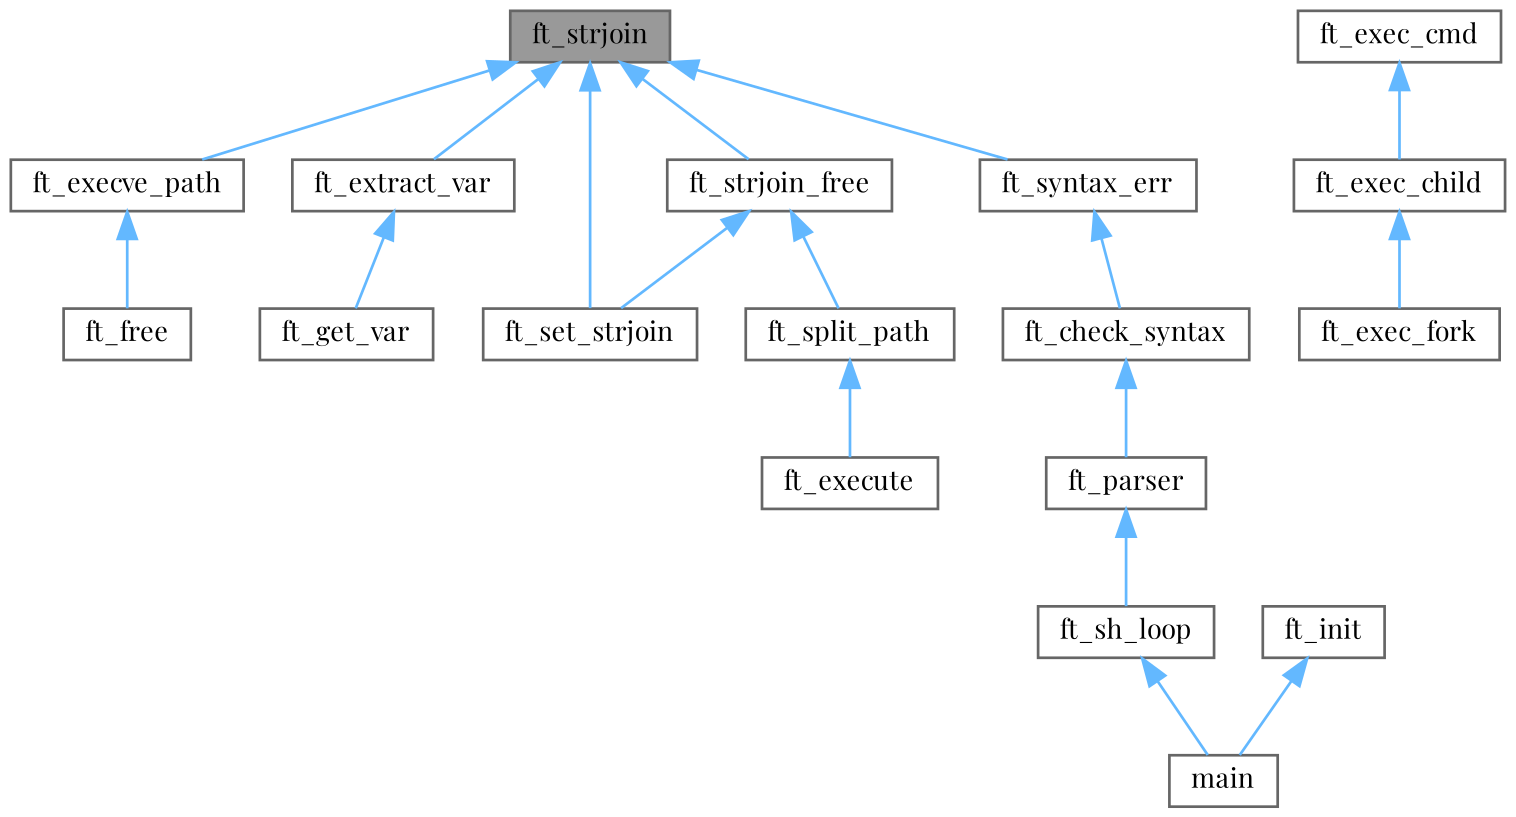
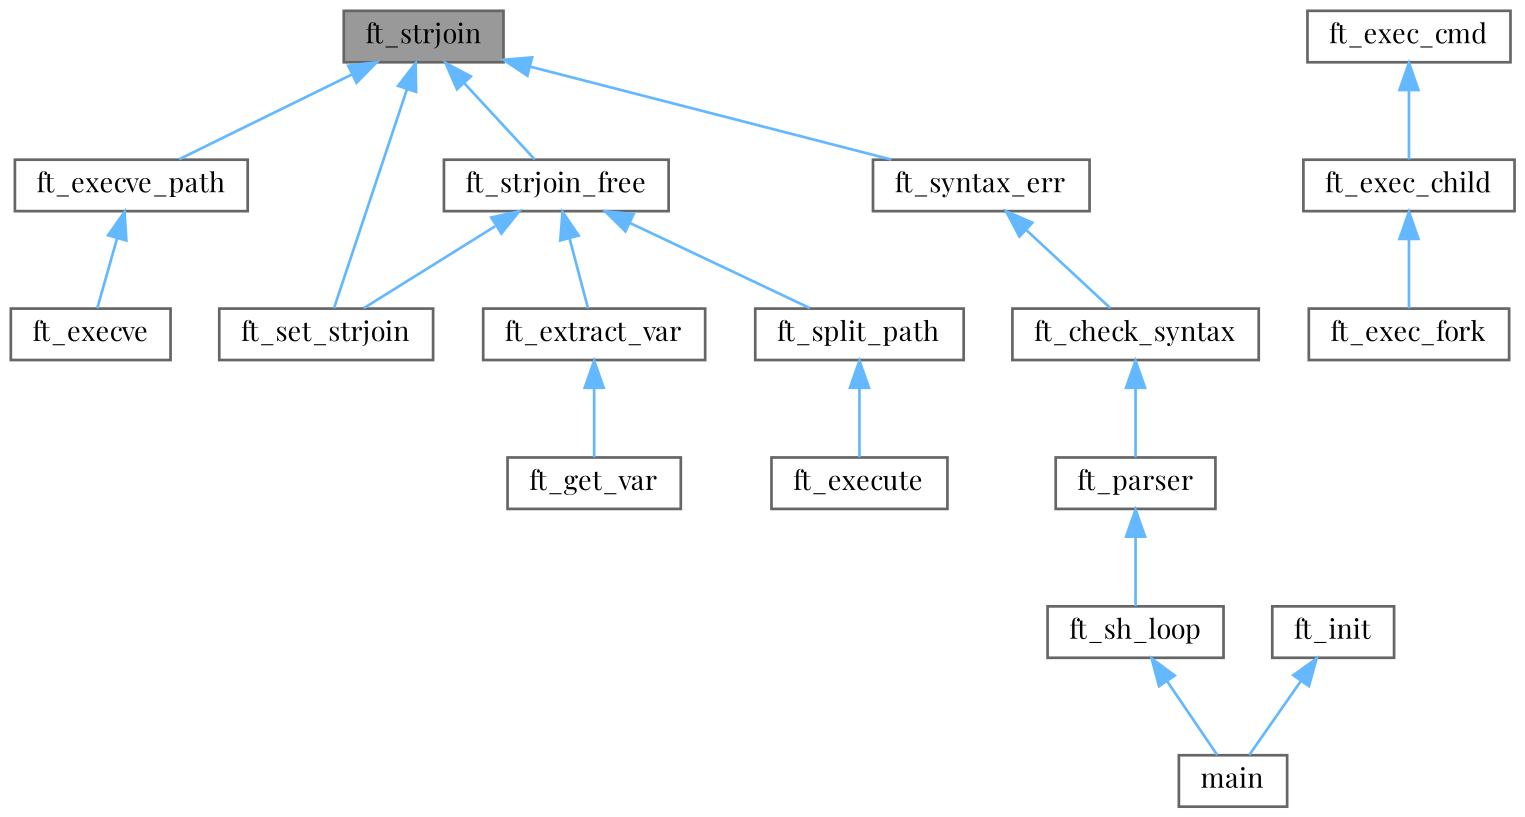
(486, 119) -> (579, 273)
(127, 334) -> (91, 334)
